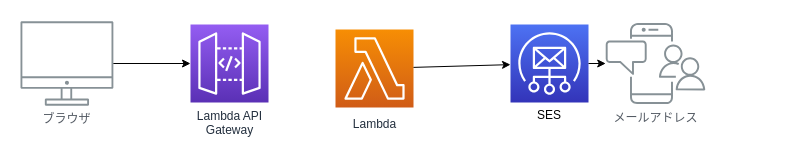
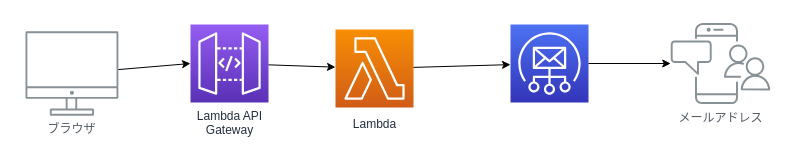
(67, 64) -> (72, 74)
(656, 64) -> (721, 64)
none -> (299, 66)
(550, 116) -> none
